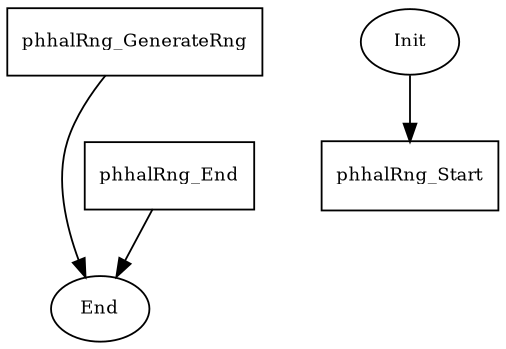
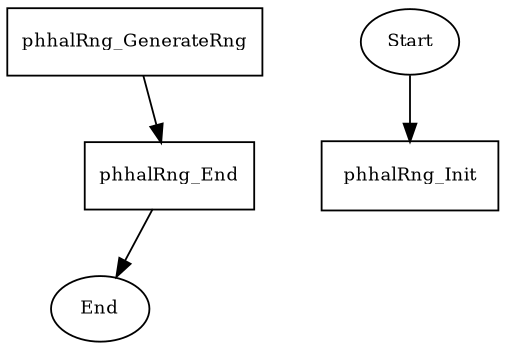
(410, 42) -> (410, 42)
(63, 163) -> (150, 100)
(410, 176) -> (410, 176)
